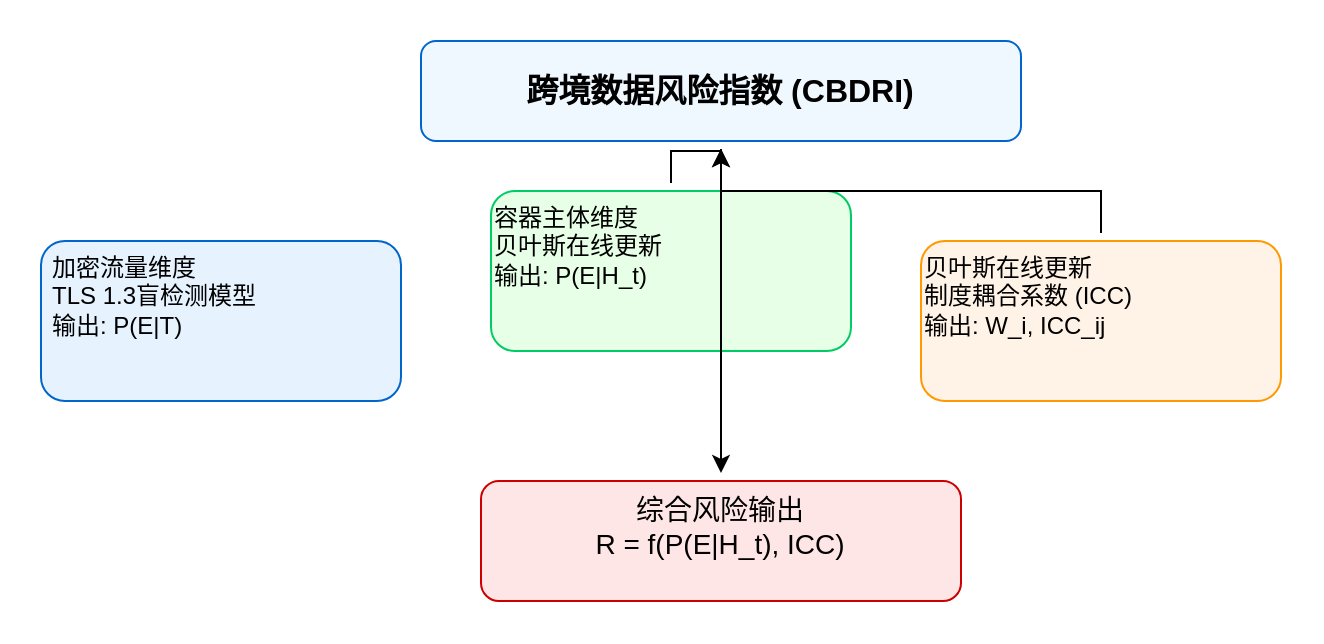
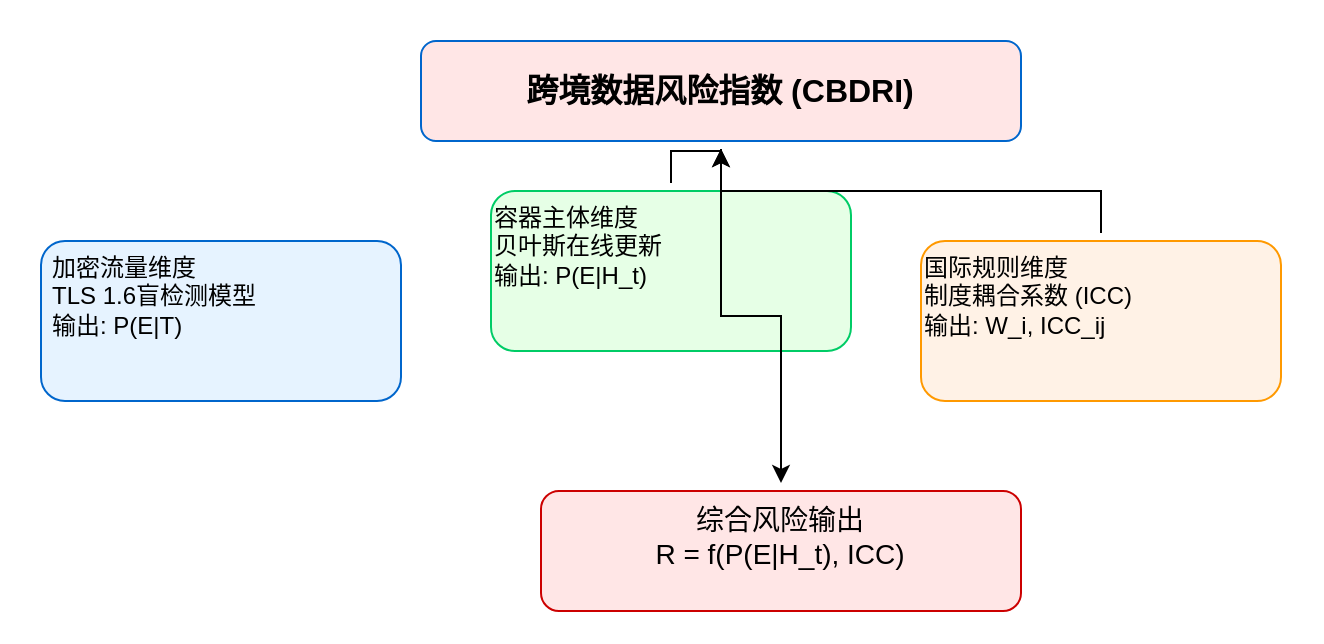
(721, 91) -> (721, 91)
(154, 298) -> (154, 298)
(1034, 298) -> (1034, 298)
(721, 541) -> (781, 551)
